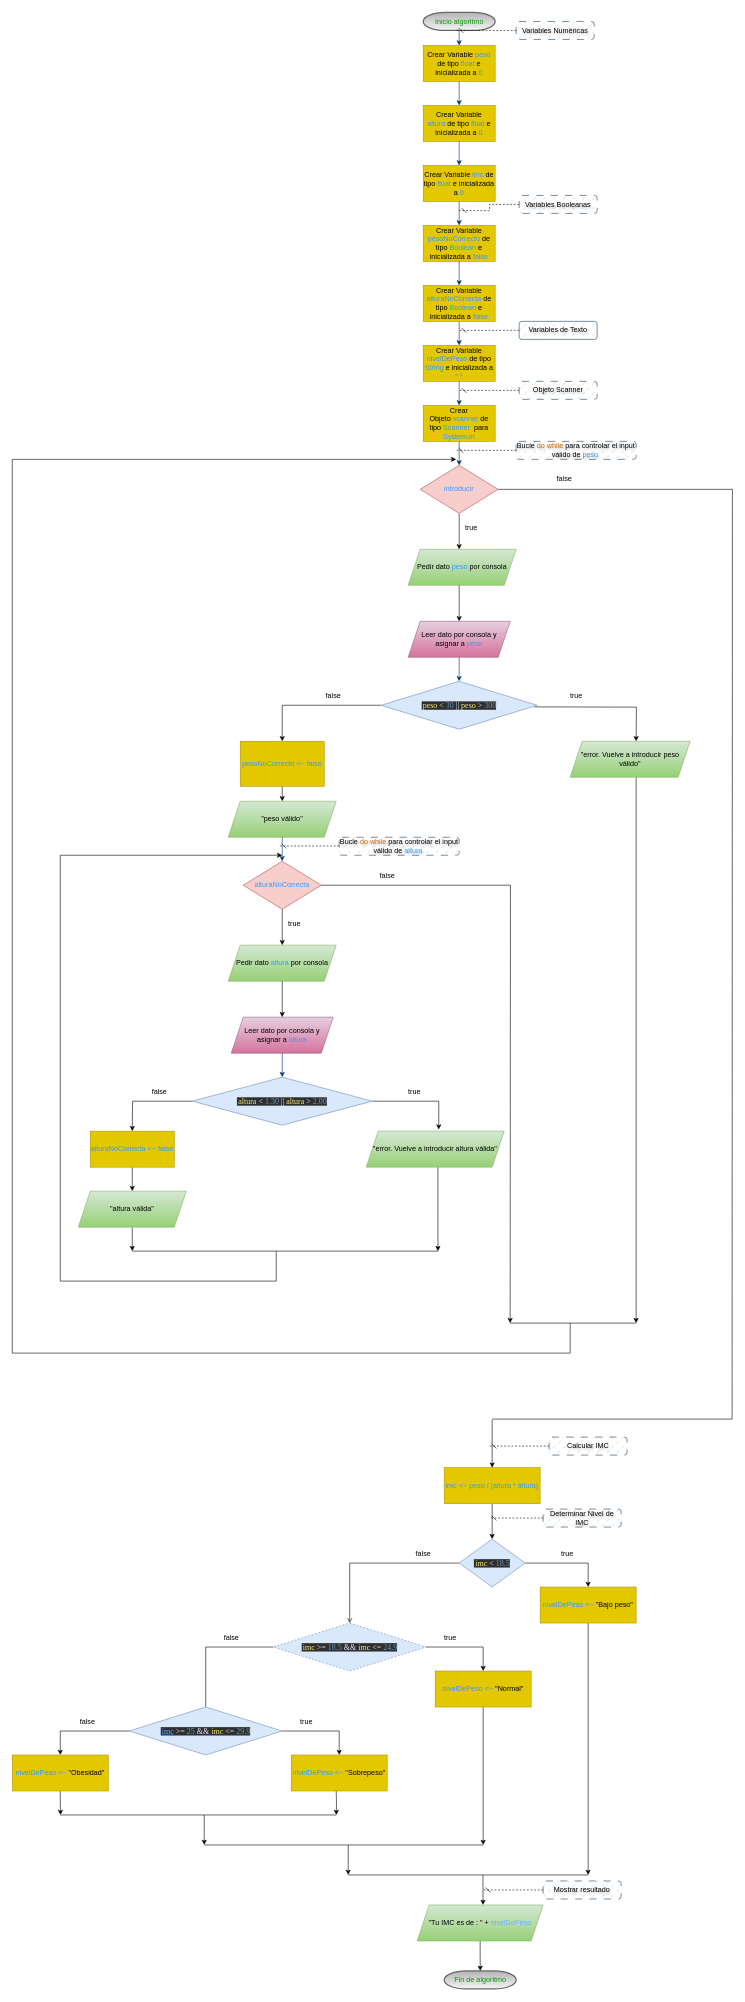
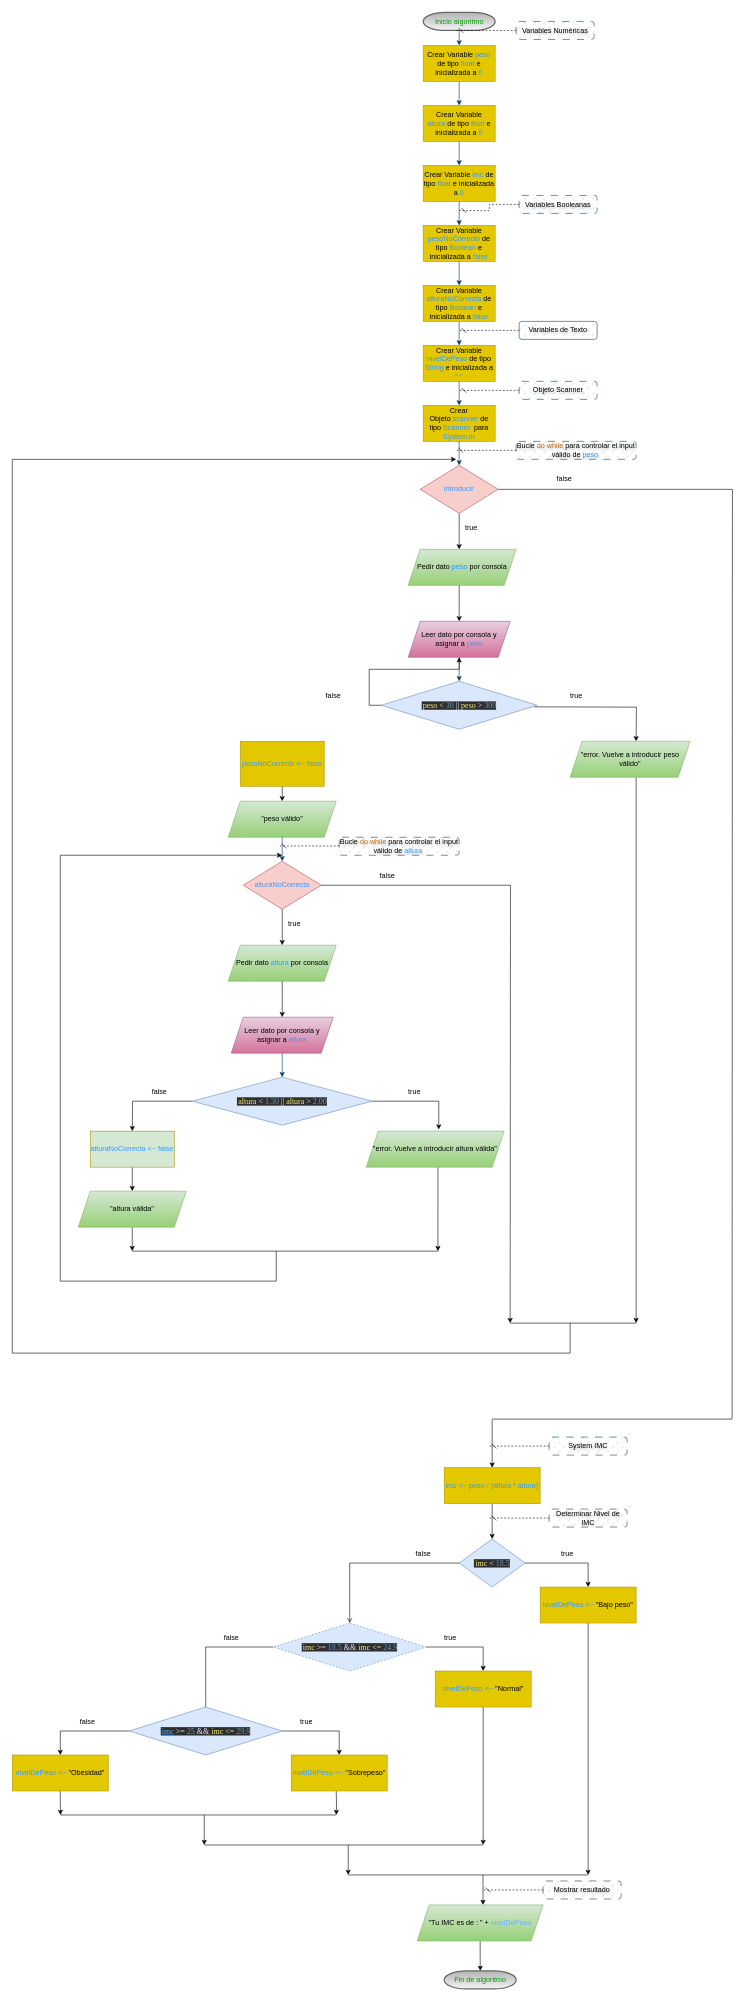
(282, 705) -> (394, 669)
(132, 1149) -> (132, 1149)
(588, 1446) -> (588, 1446)
(582, 1518) -> (588, 1518)
